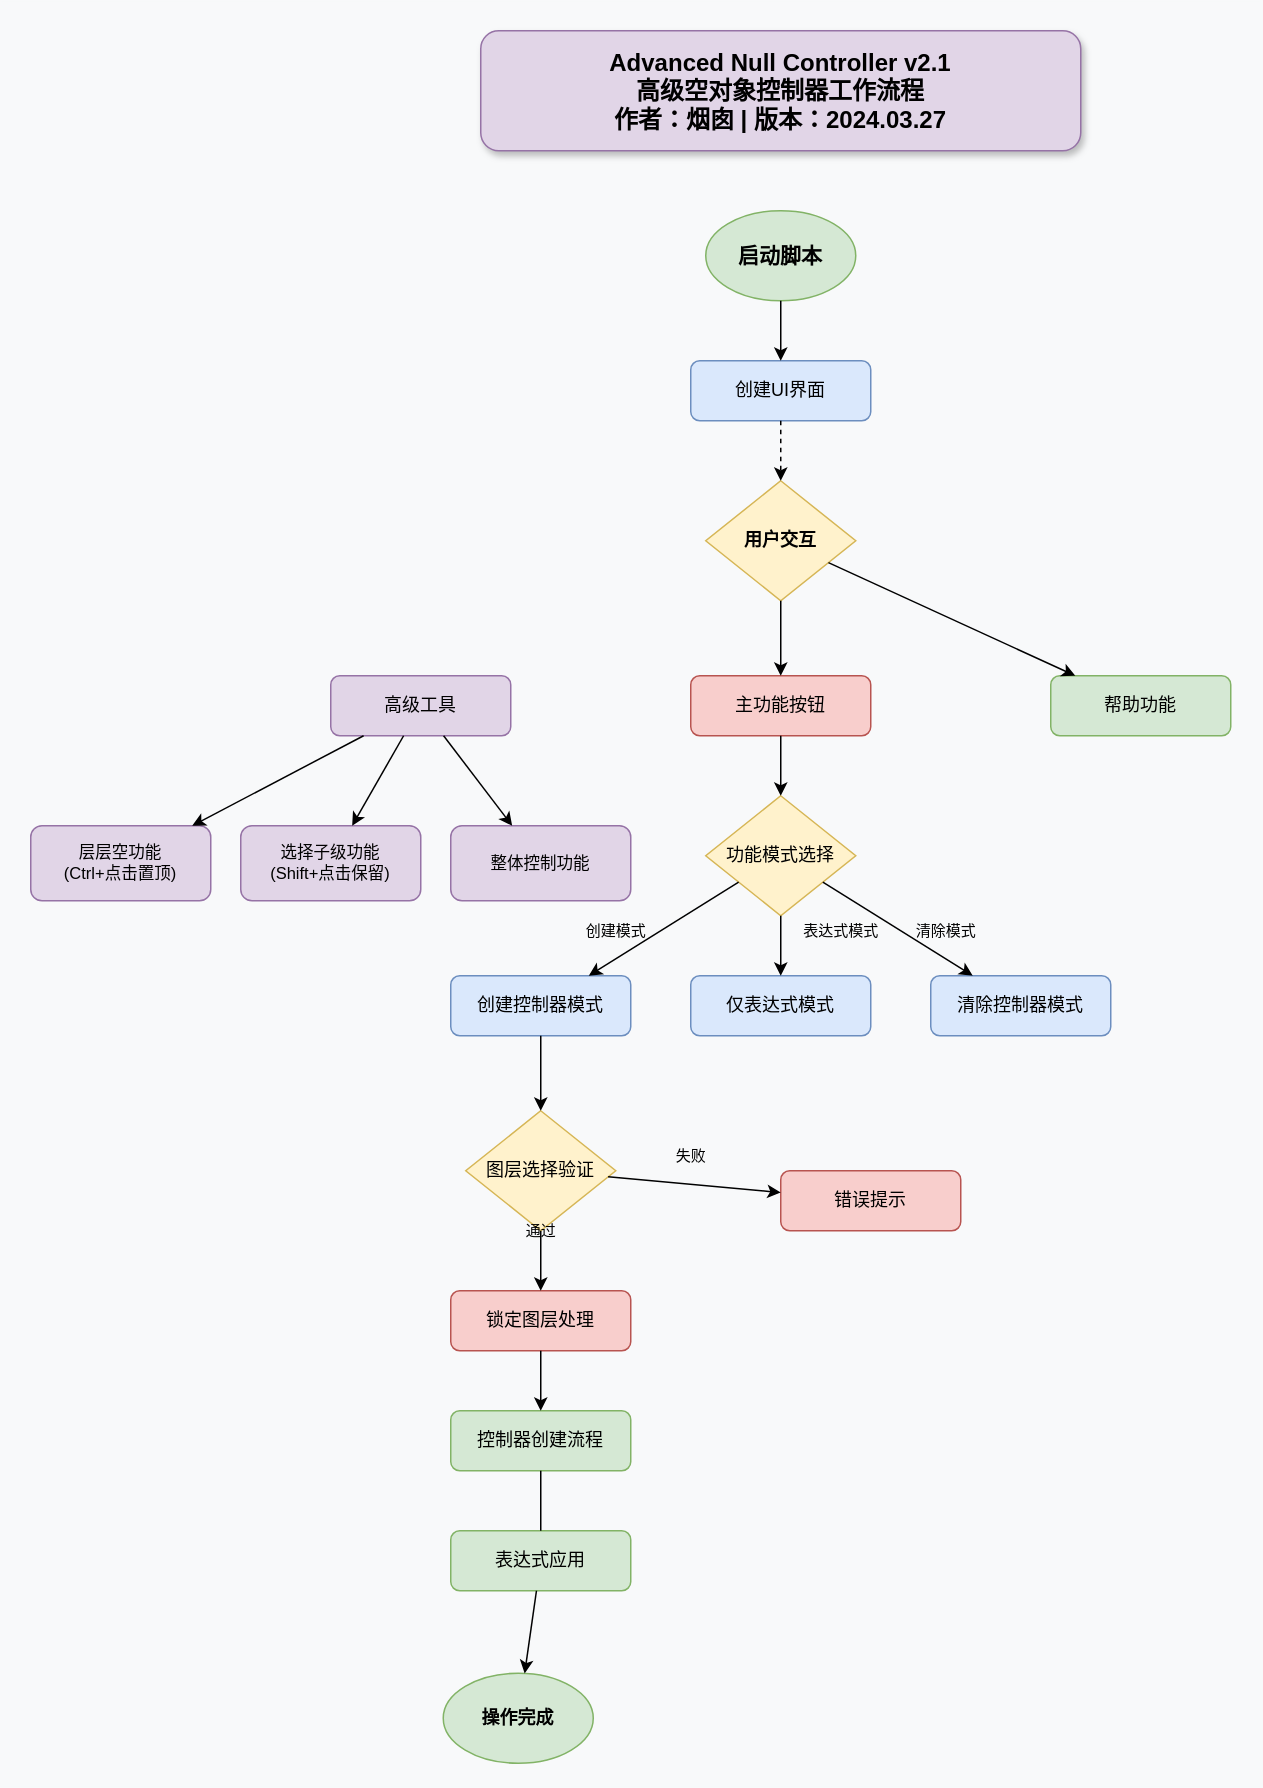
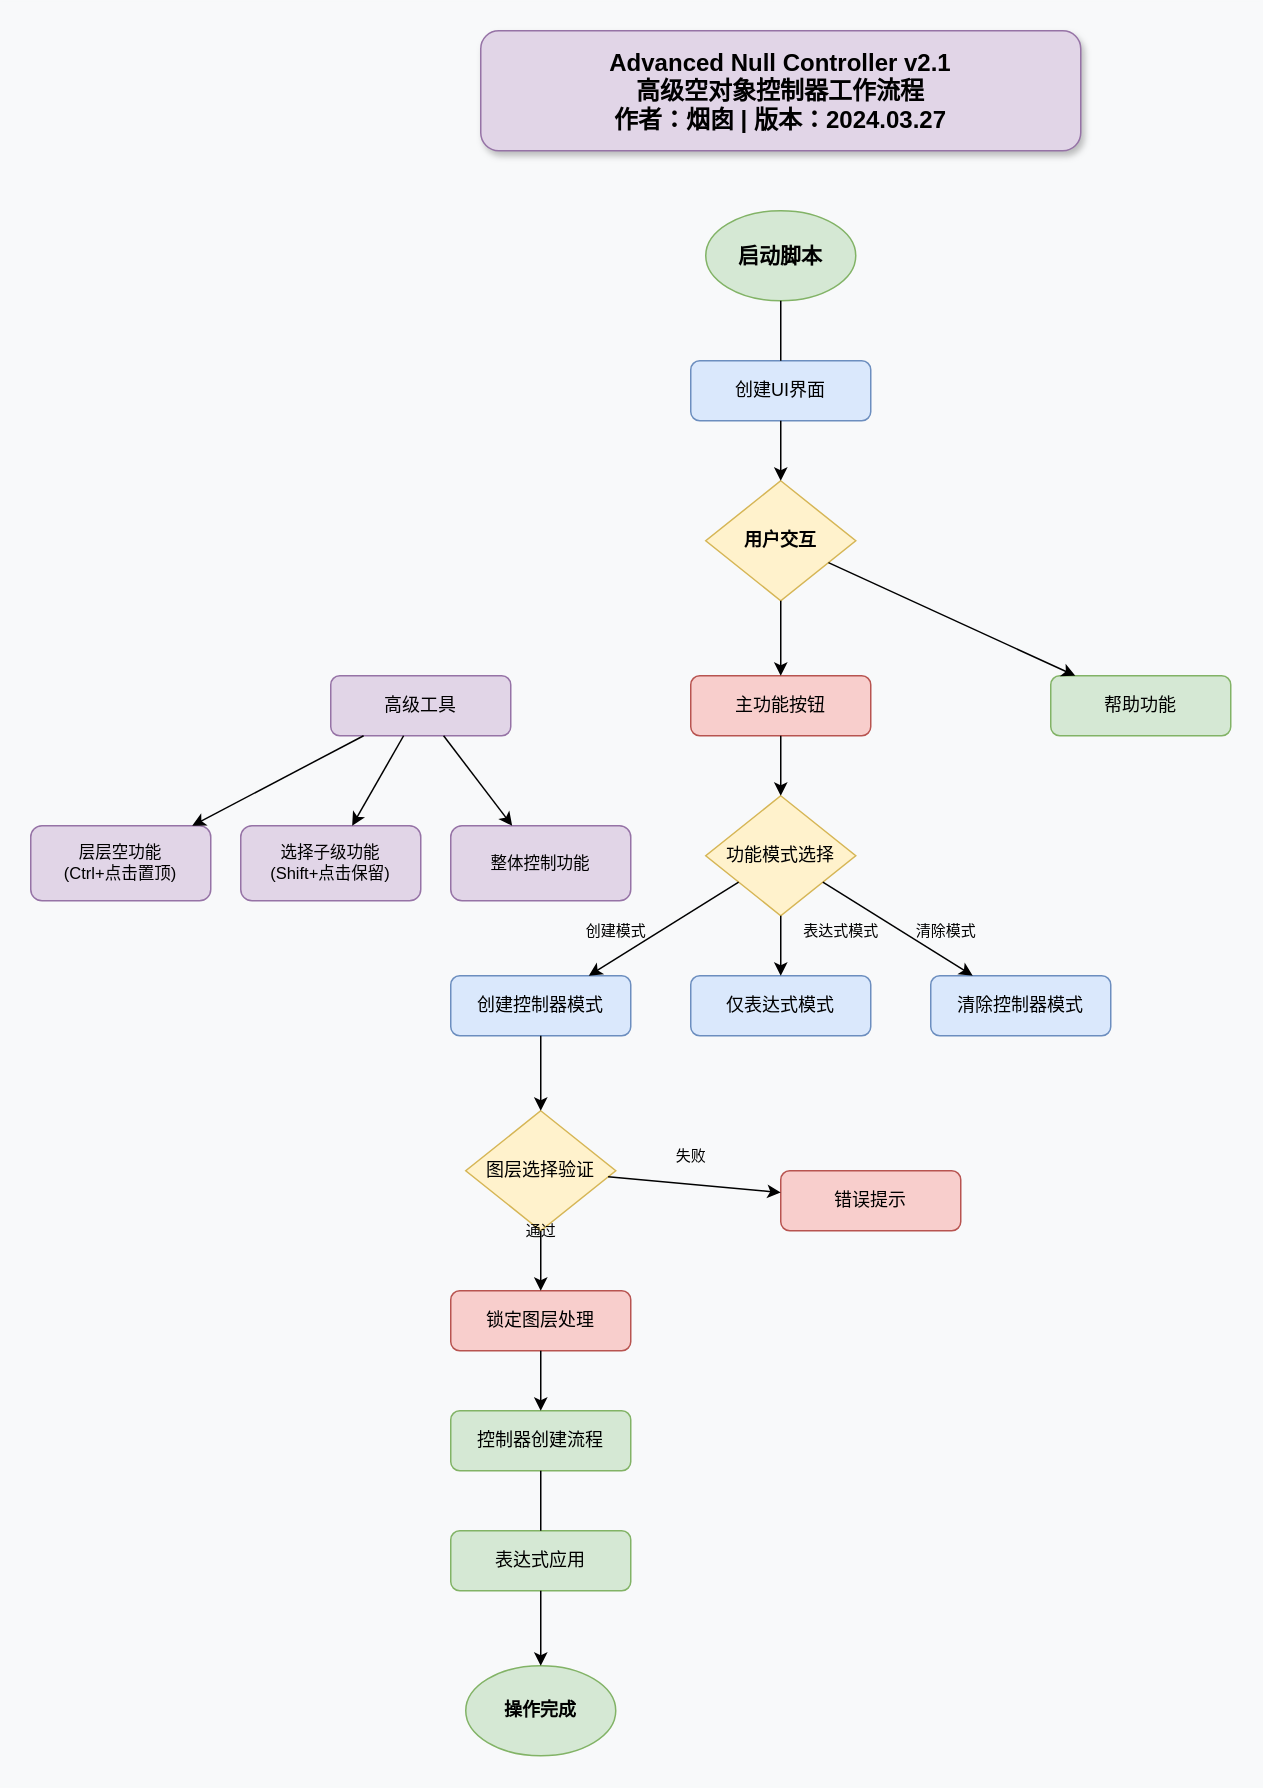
(781, 349) -> (781, 353)
(781, 445) -> (781, 445)
(518, 1718) -> (541, 1711)
